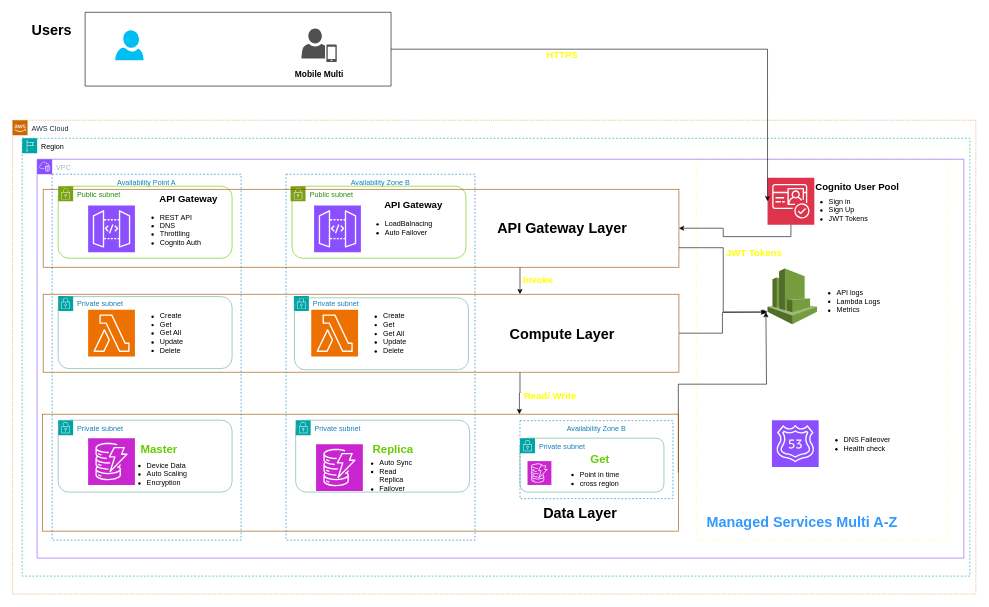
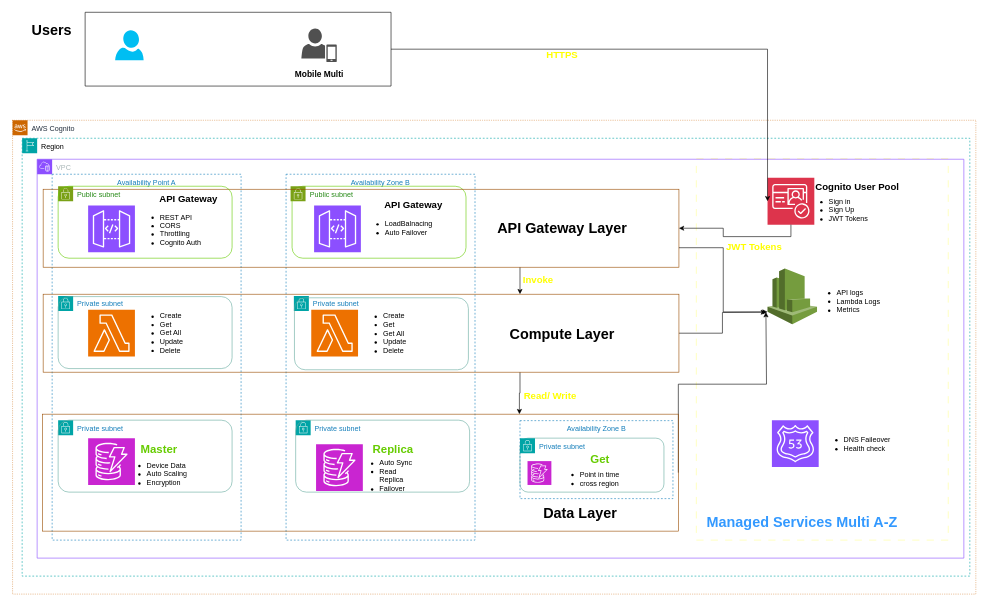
(48, 129) -> (52, 129)
(158, 228) -> (158, 228)
(754, 252) -> (754, 246)
